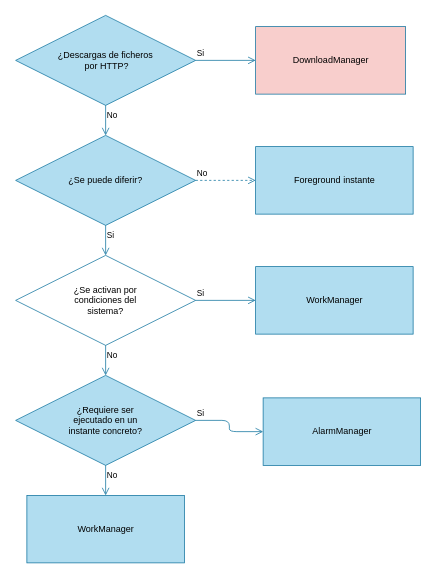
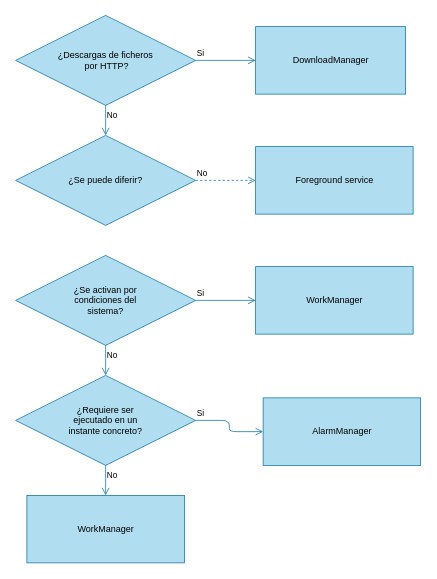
(330, 60) -> (330, 60)
(335, 180) -> (335, 180)
(105, 240) -> none
(105, 300) -> (105, 300)
